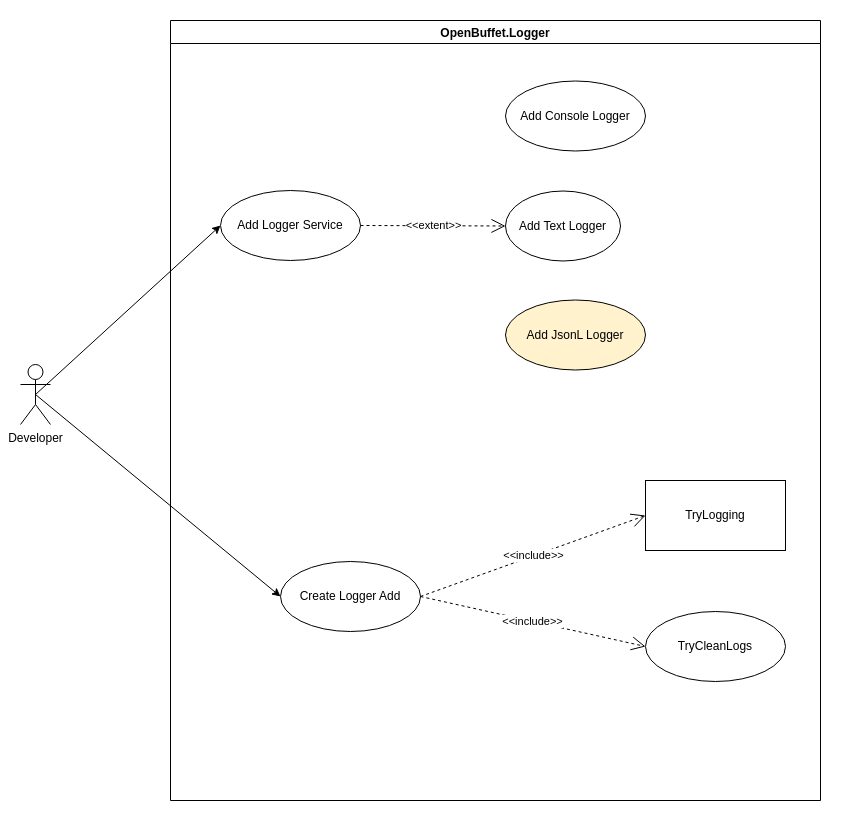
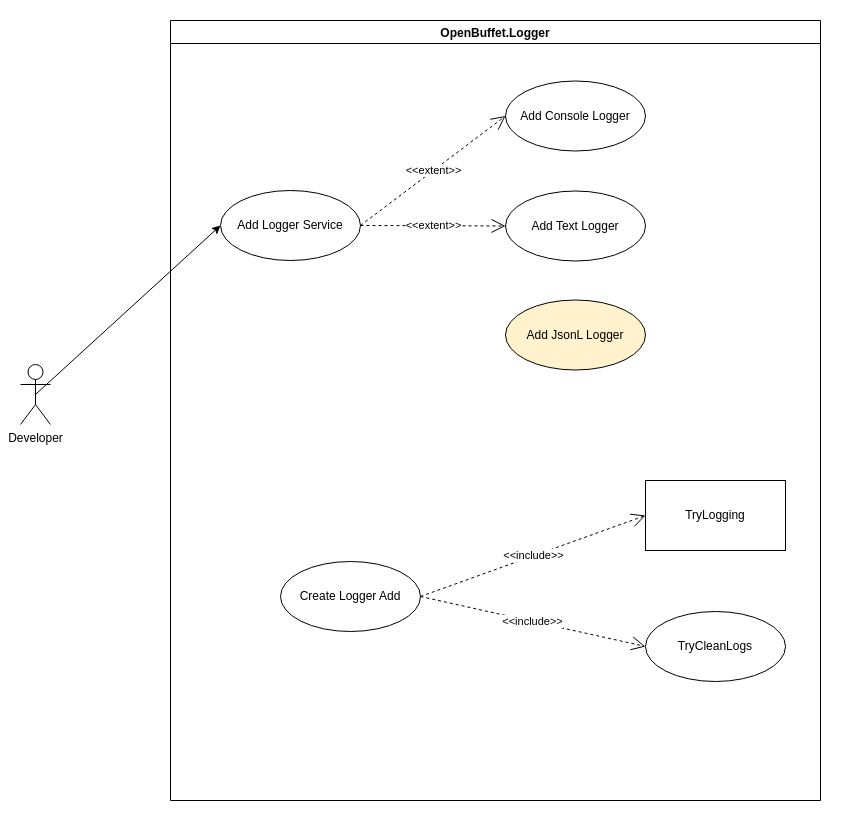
none -> (433, 171)
(563, 226) -> (576, 226)
(156, 494) -> none
